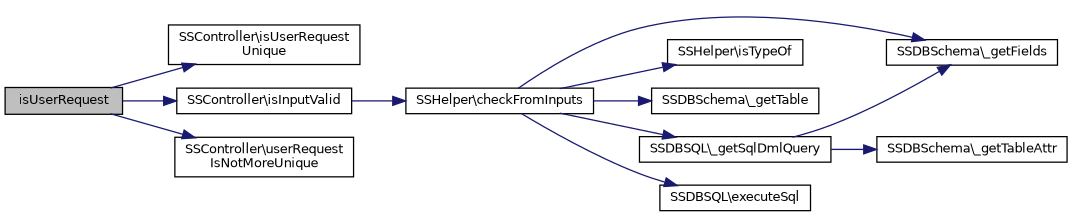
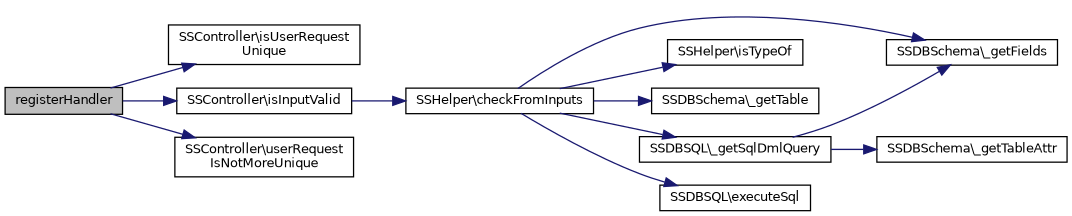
(64, 101) -> (64, 101)
